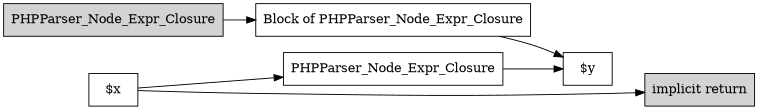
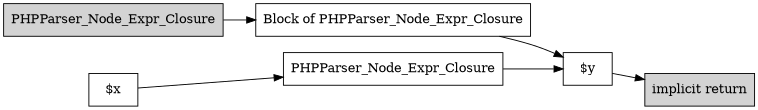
(387, 95) -> (624, 76)
